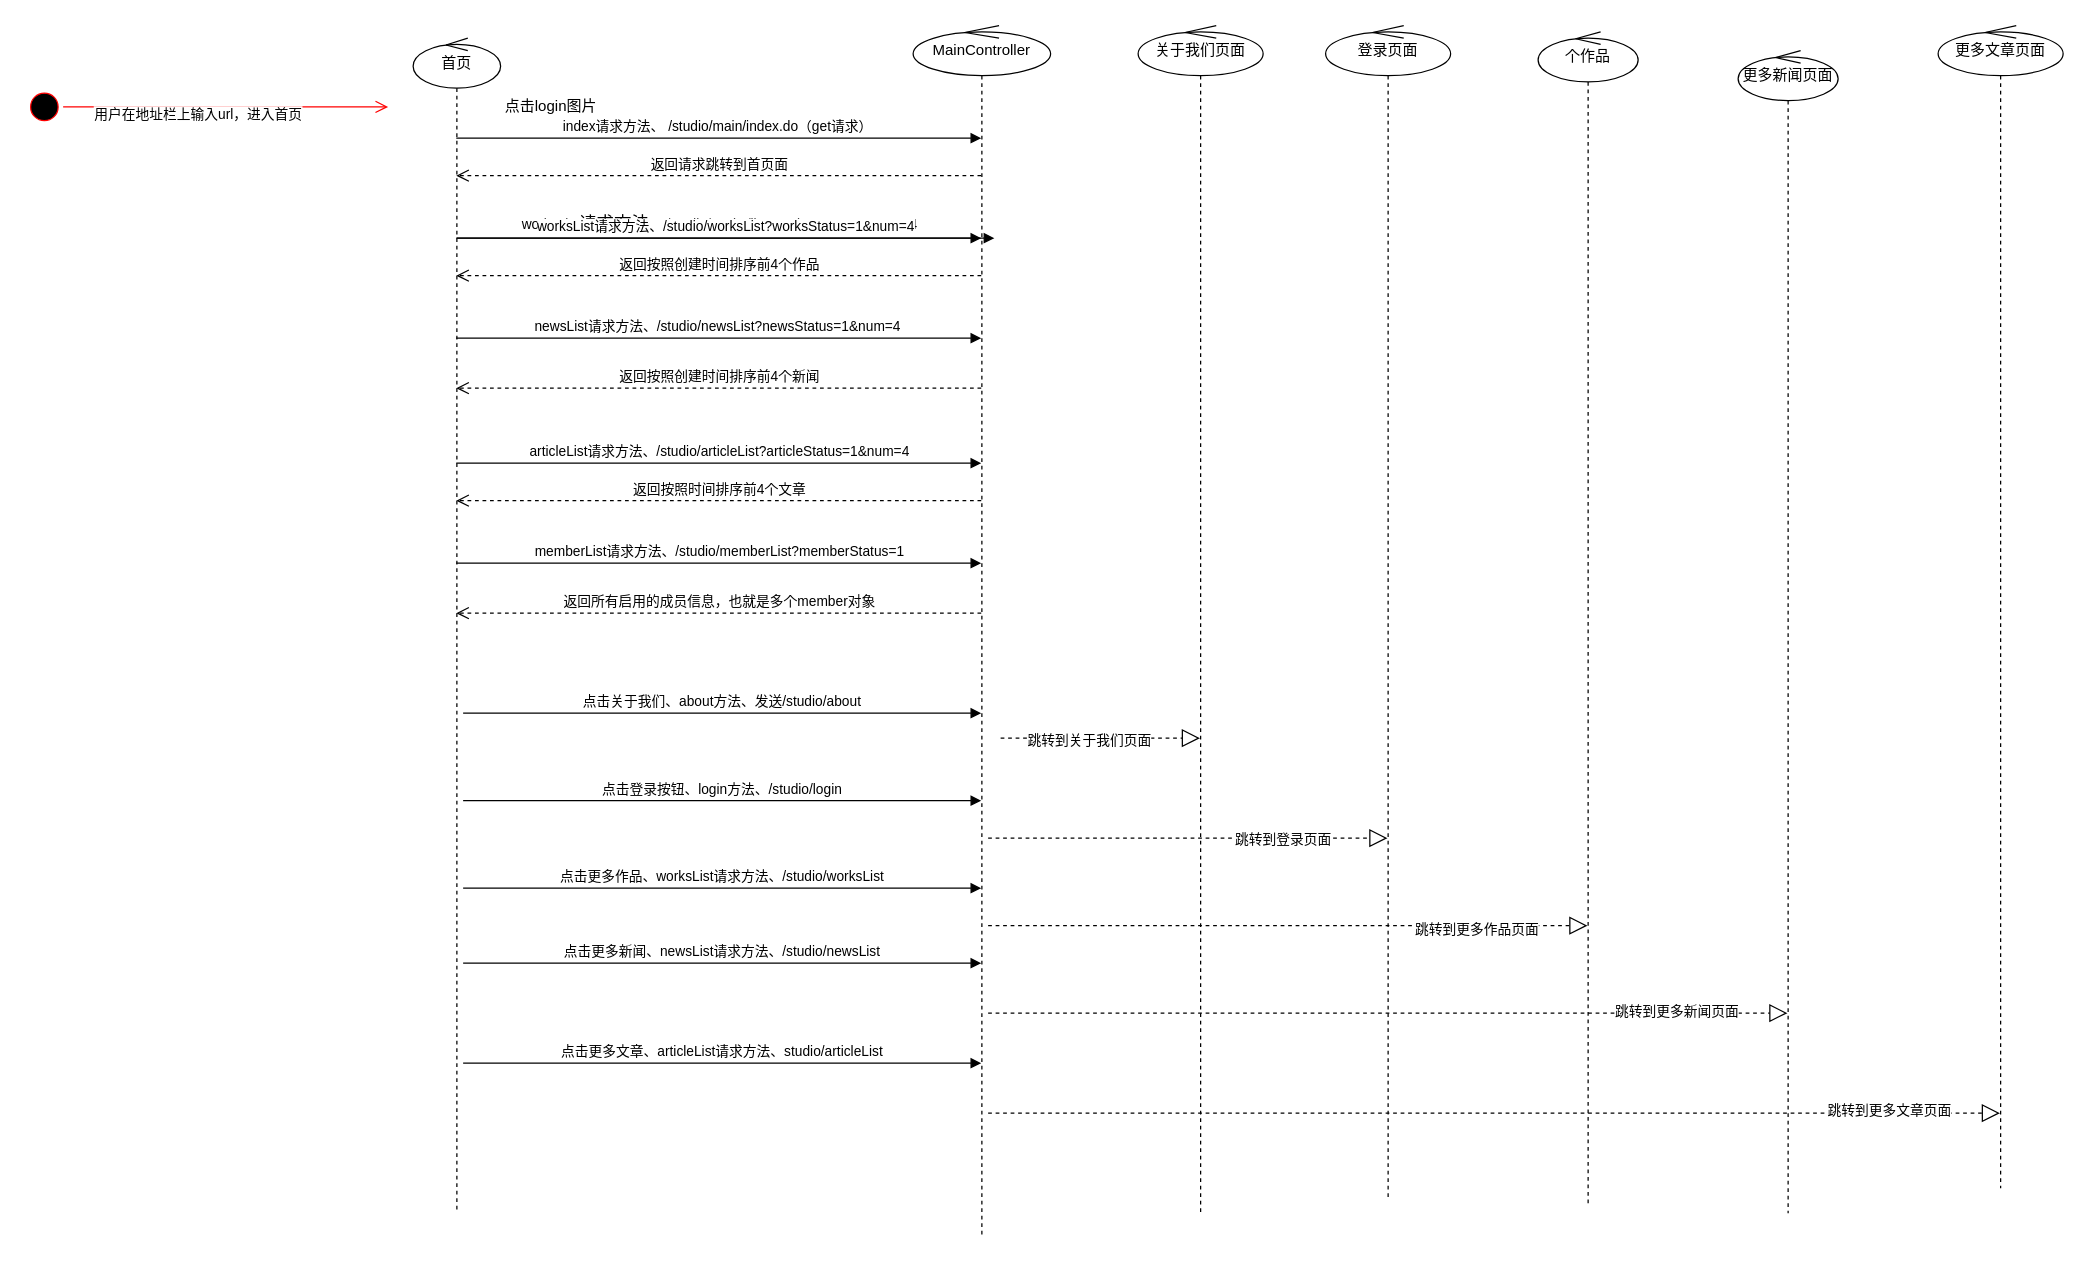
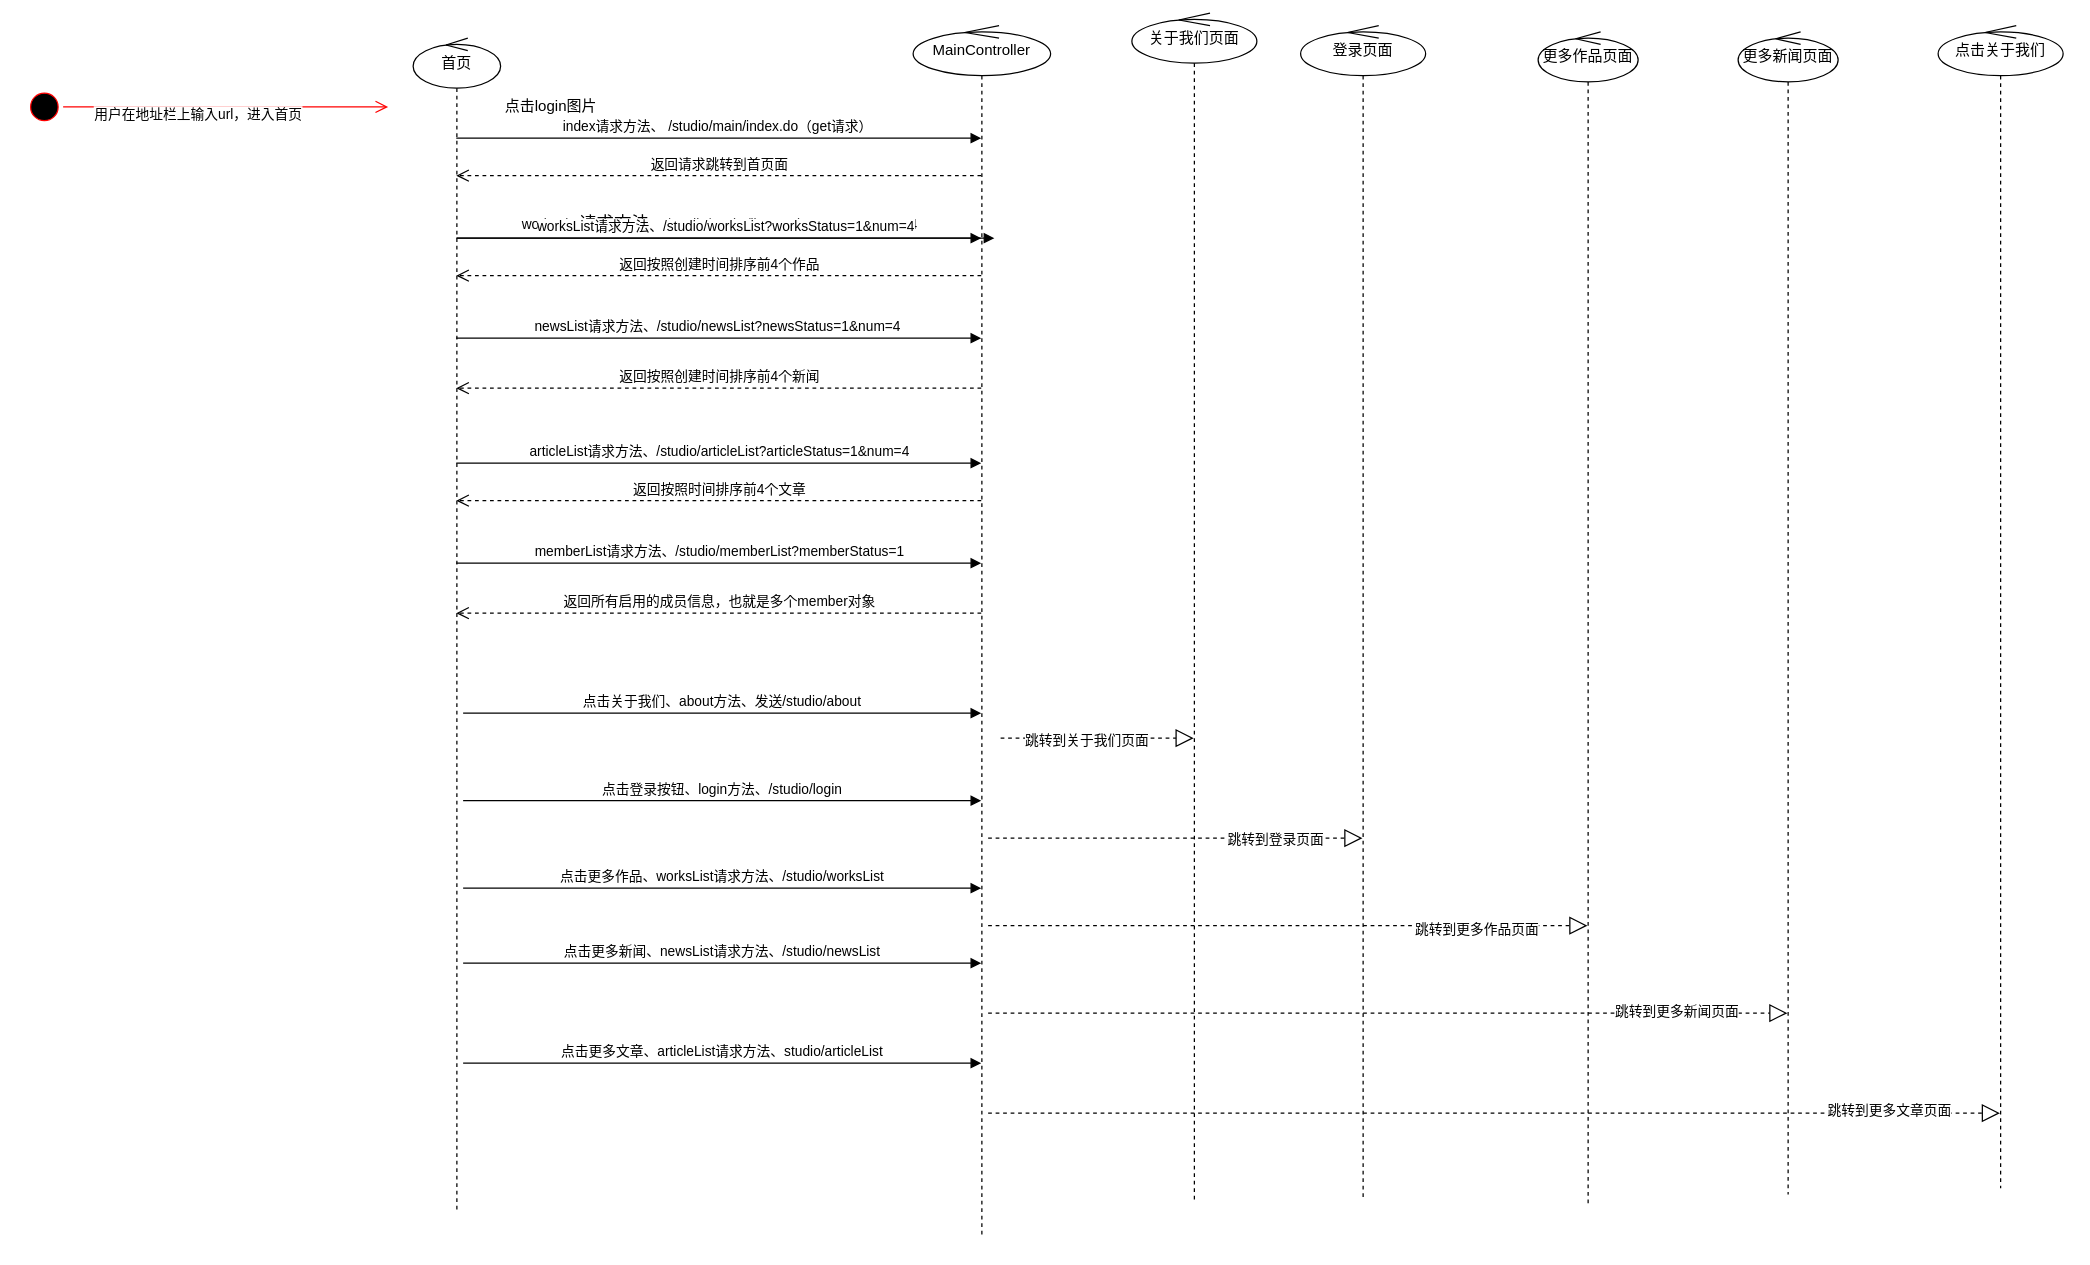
(2001, 51) -> (2001, 51)
(1588, 57) -> (1588, 57)
(1388, 613) -> (1363, 613)
(1201, 619) -> (1194, 607)
(1788, 632) -> (1788, 613)
